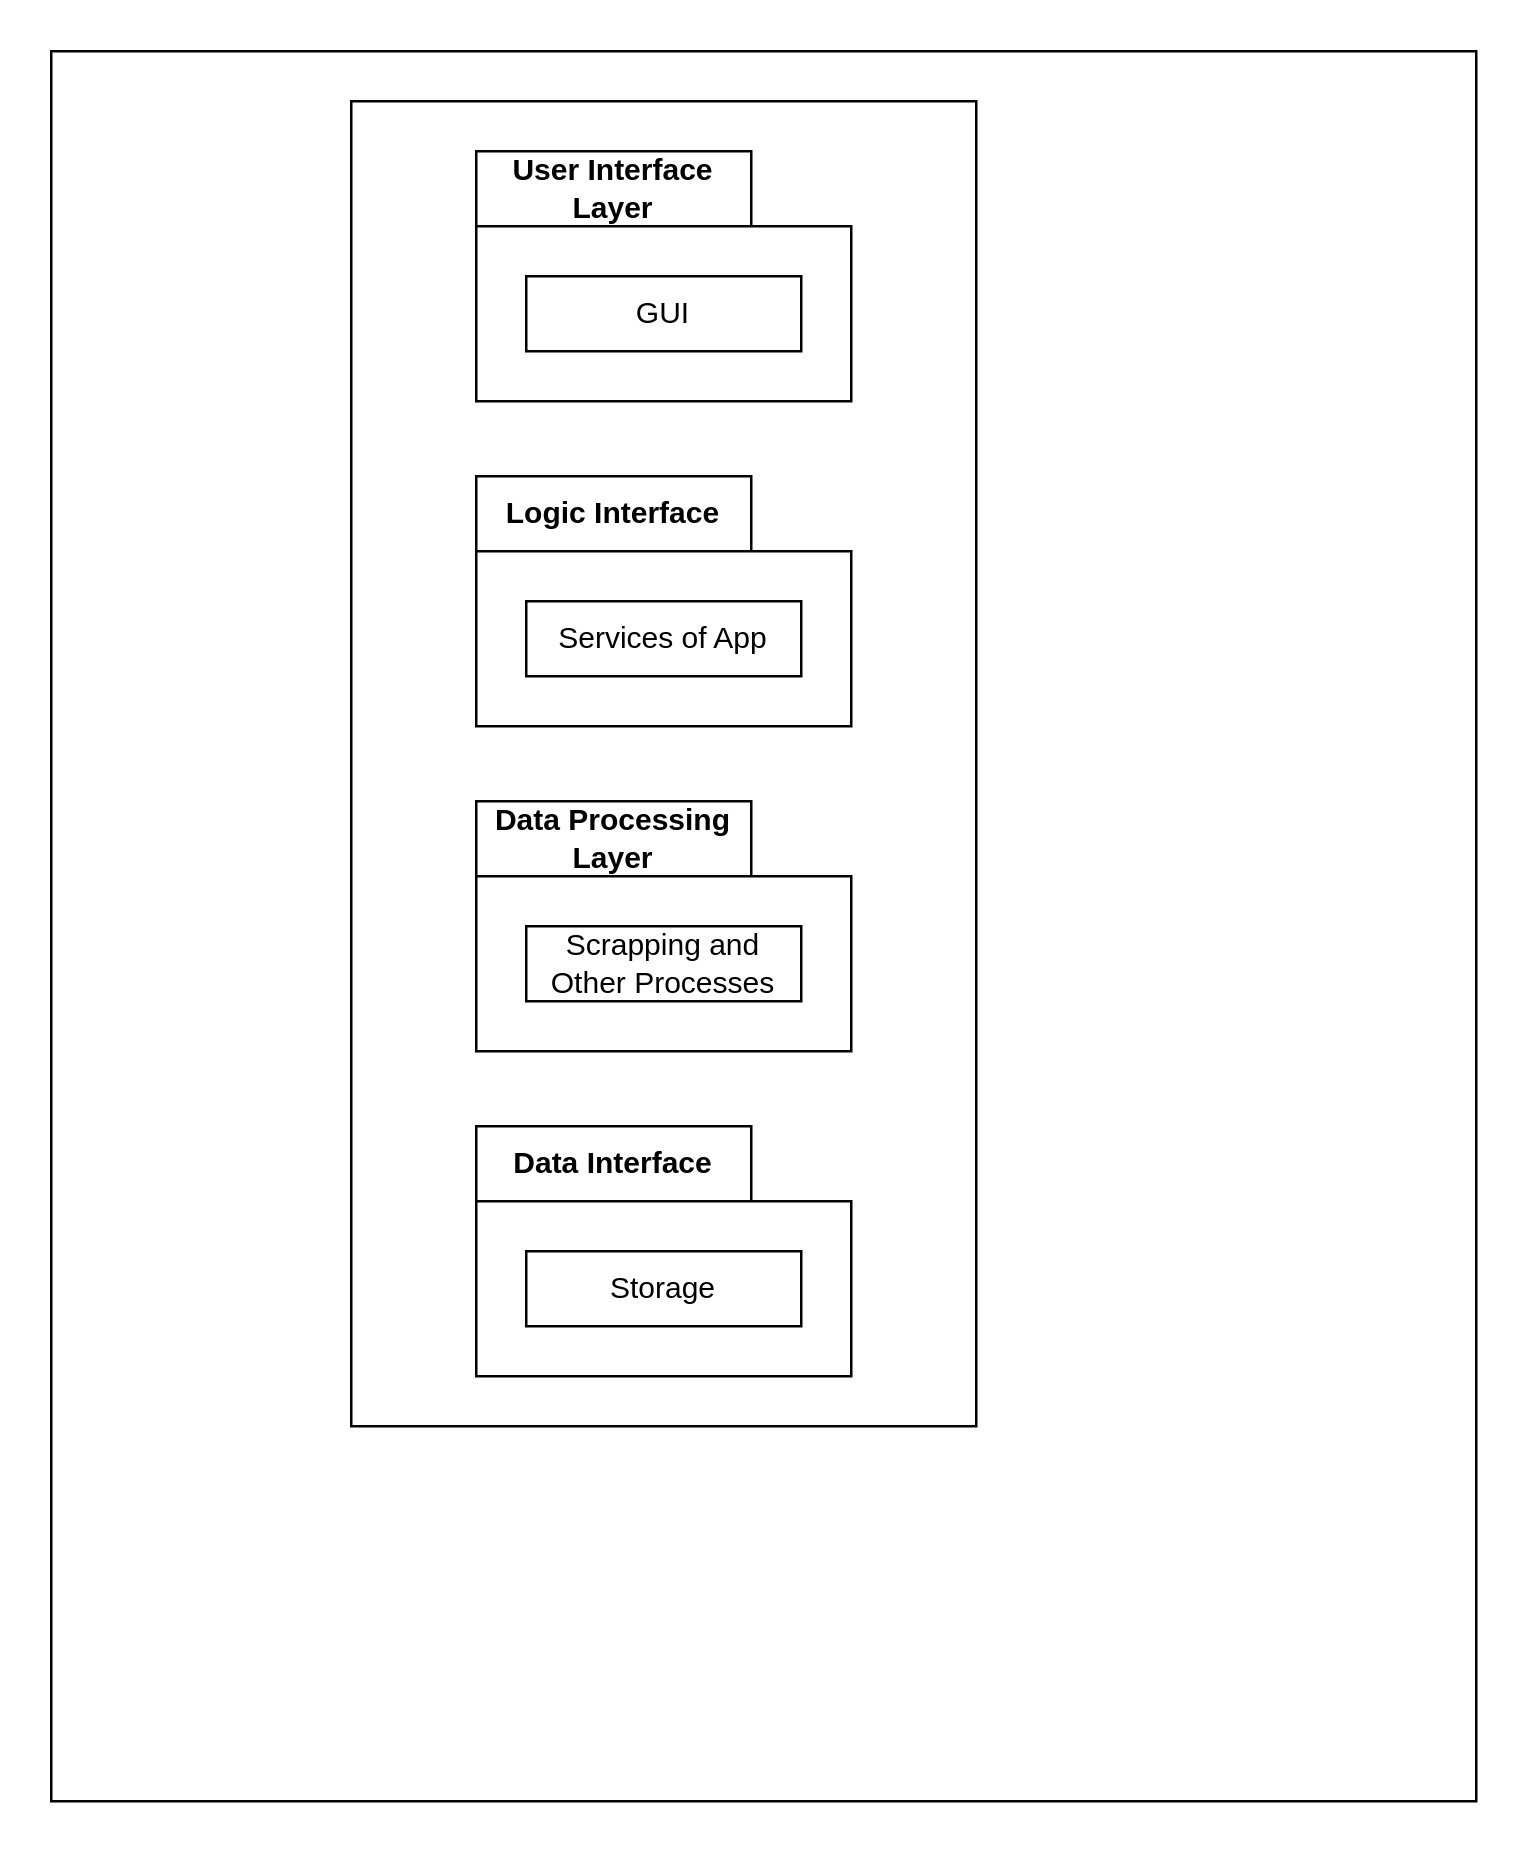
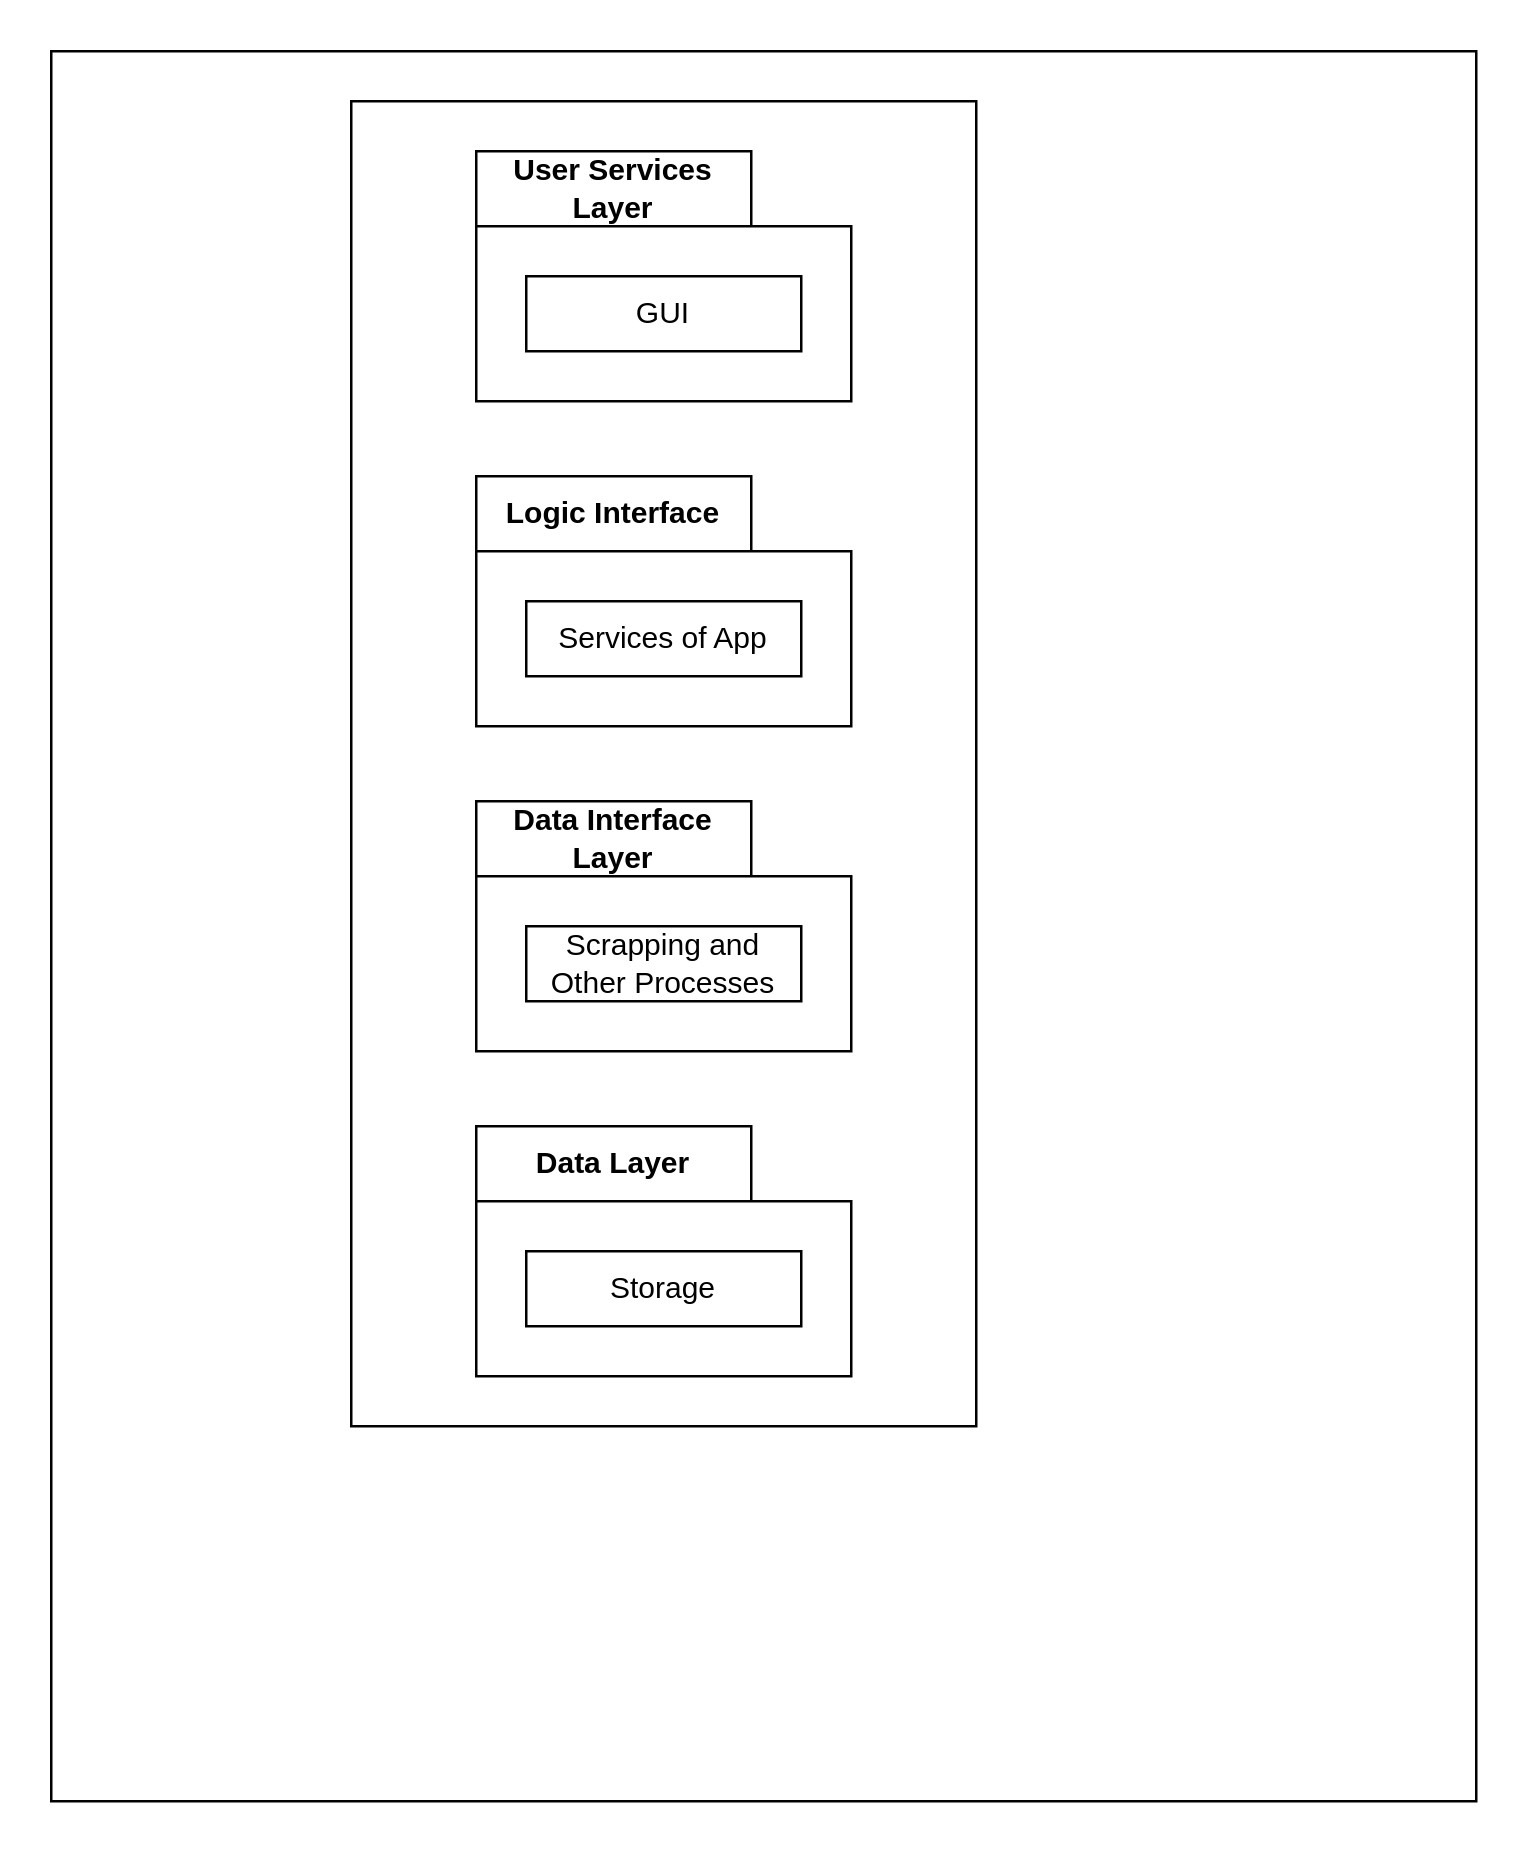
(614, 189) -> (614, 189)
(614, 839) -> (614, 839)
(614, 1164) -> (614, 1164)
